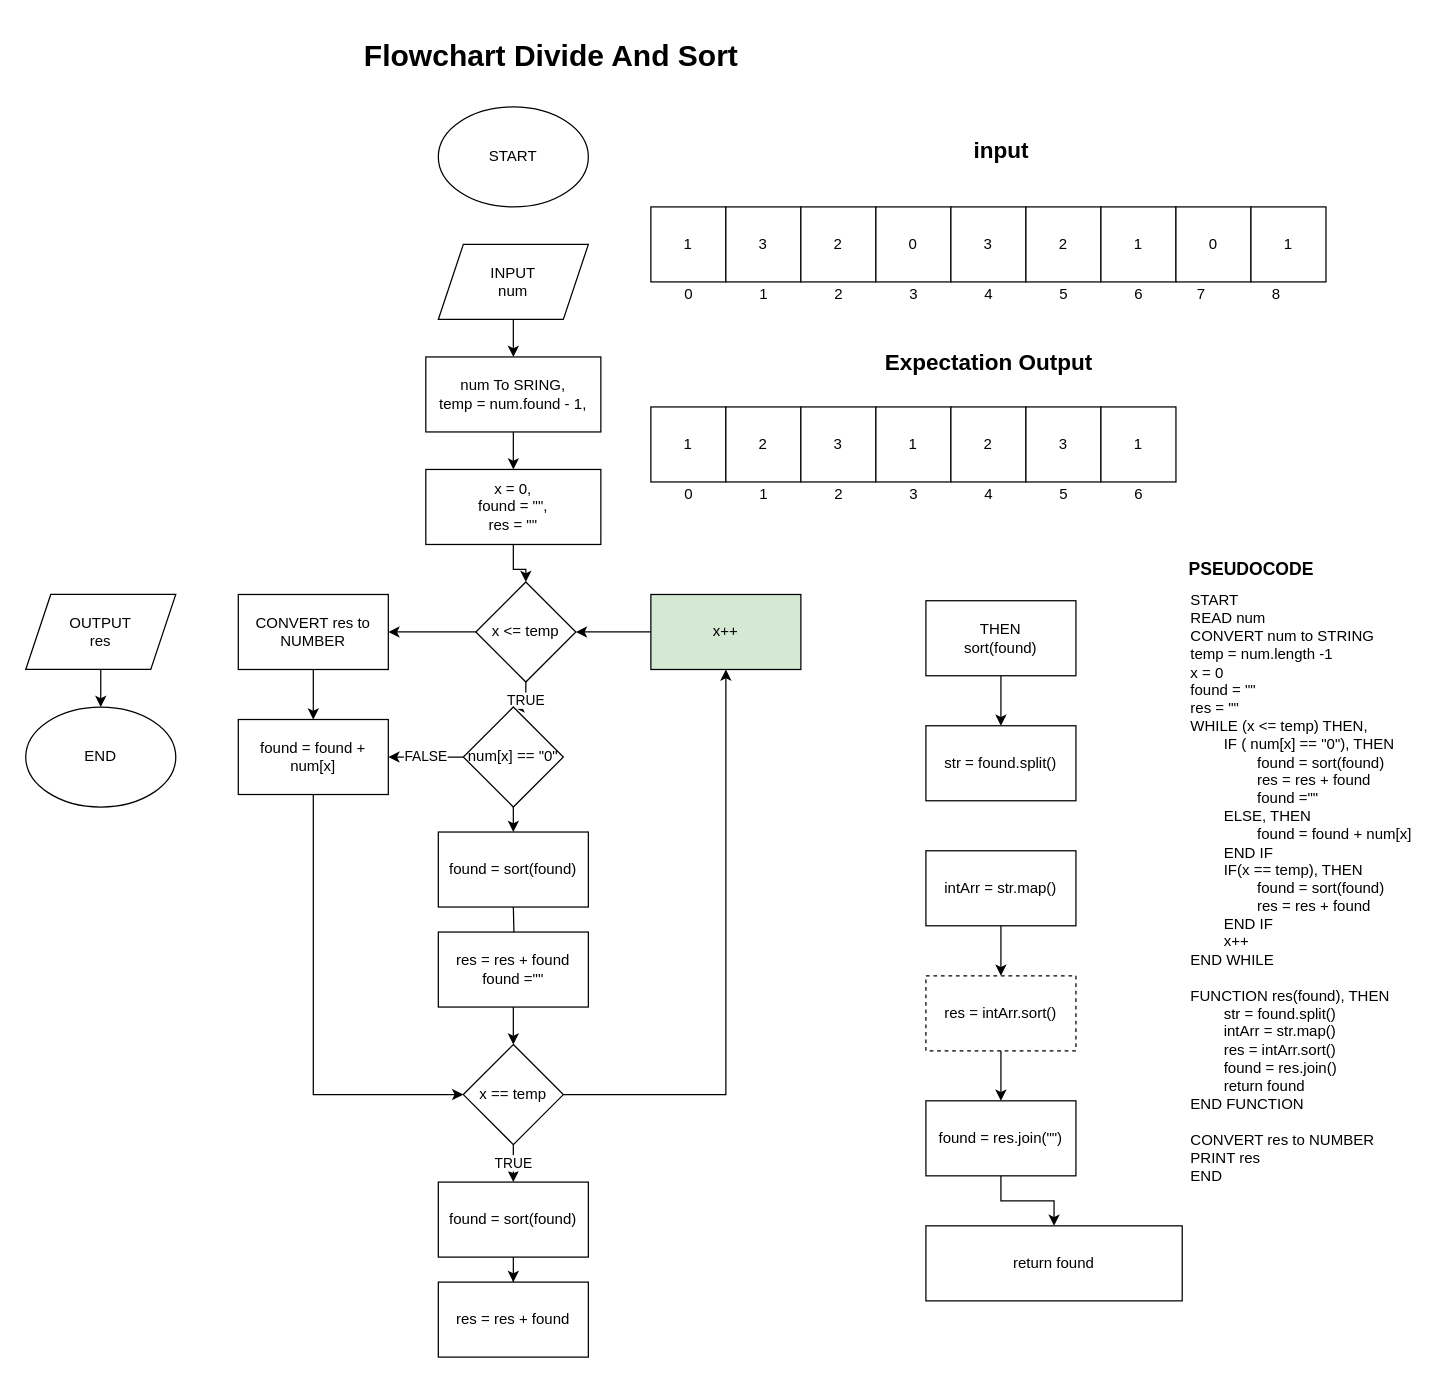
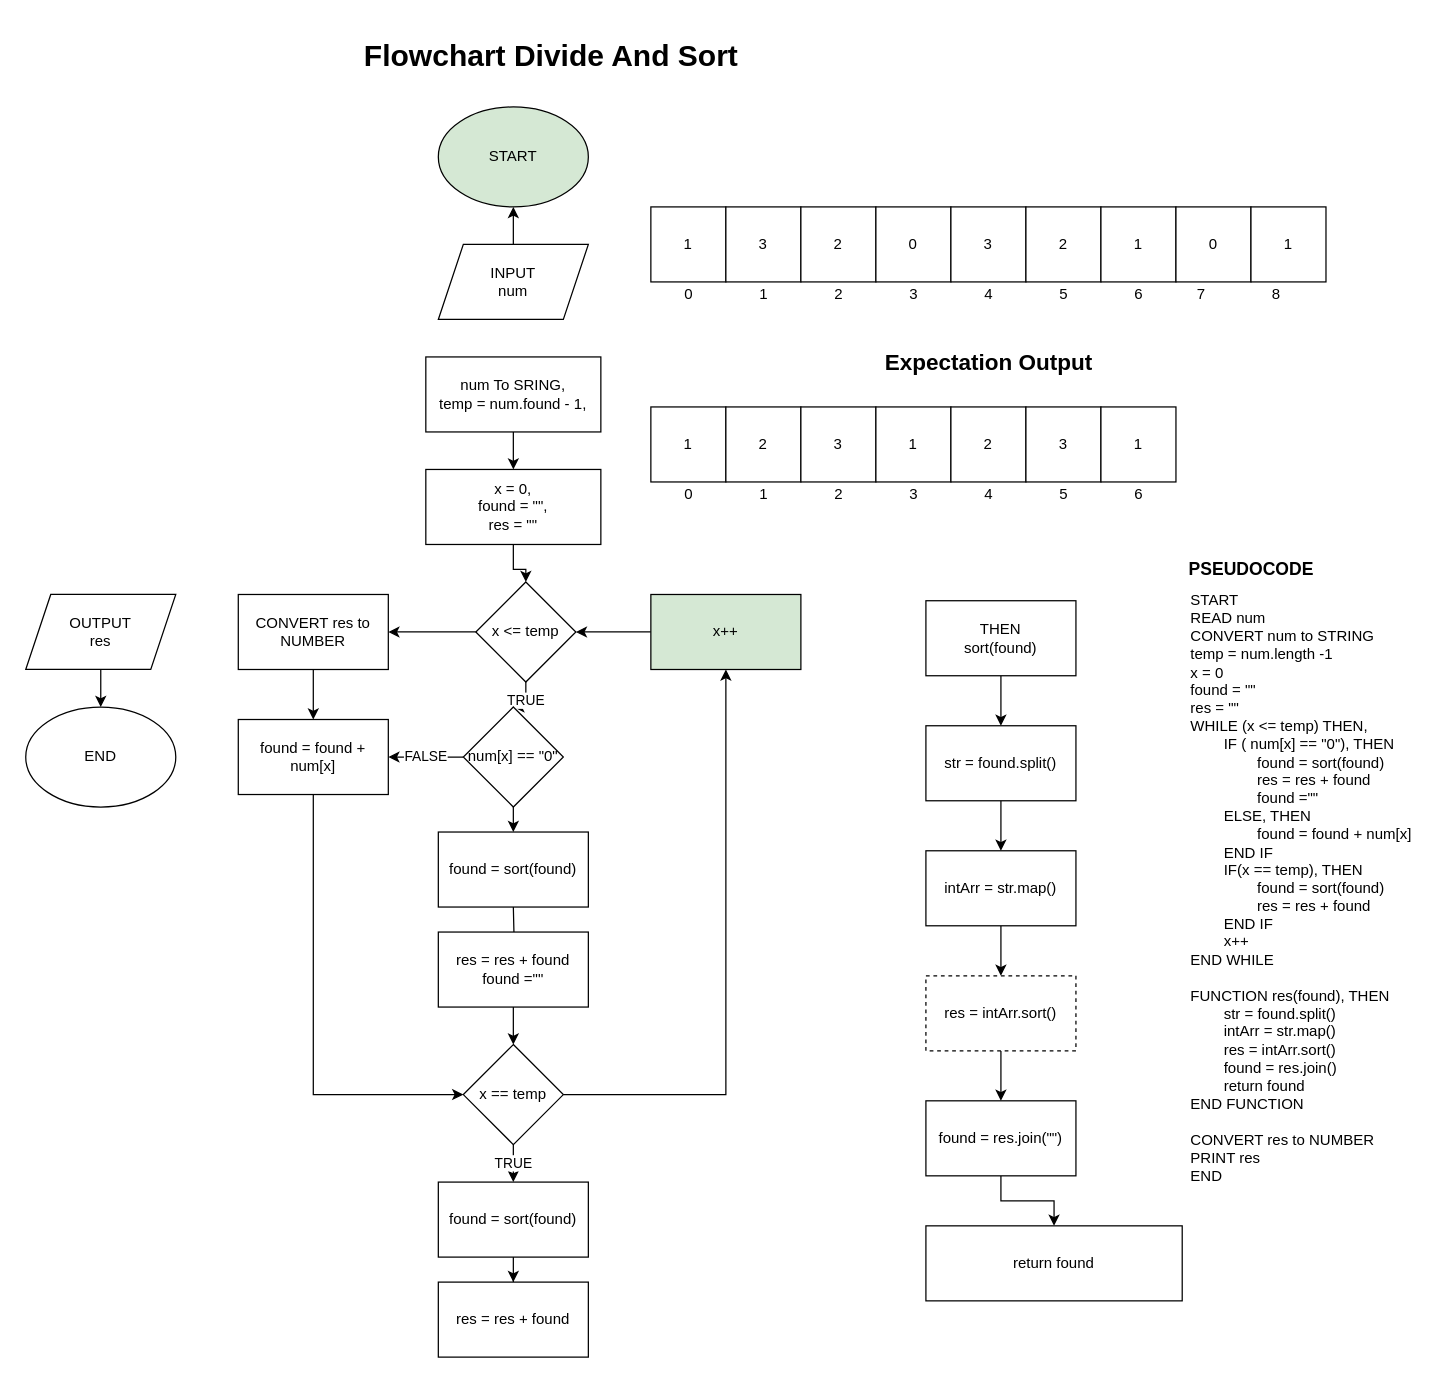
(1001, 151) -> none
(513, 157) -> (513, 157)
(513, 342) -> (513, 221)
none -> (1001, 822)
